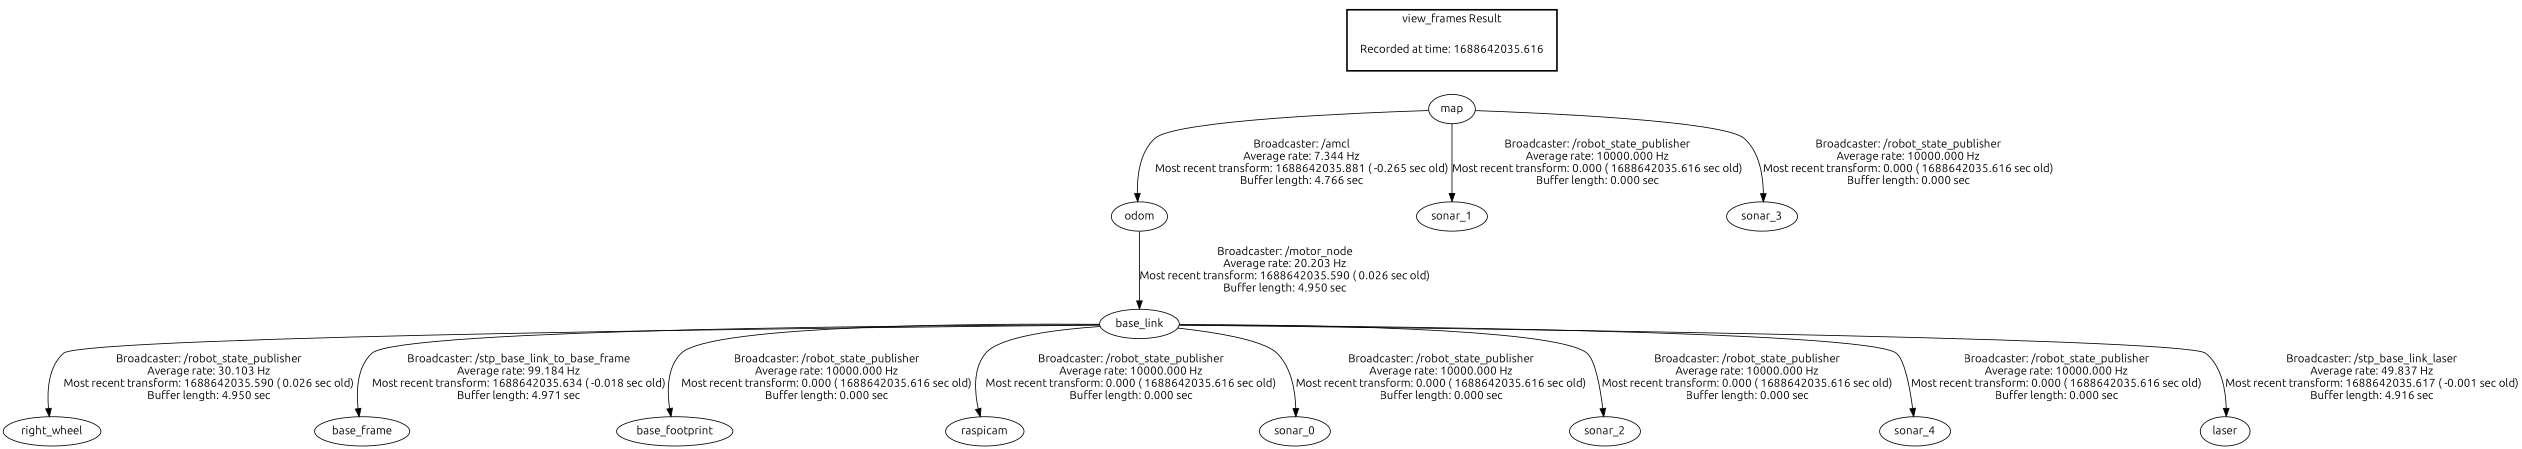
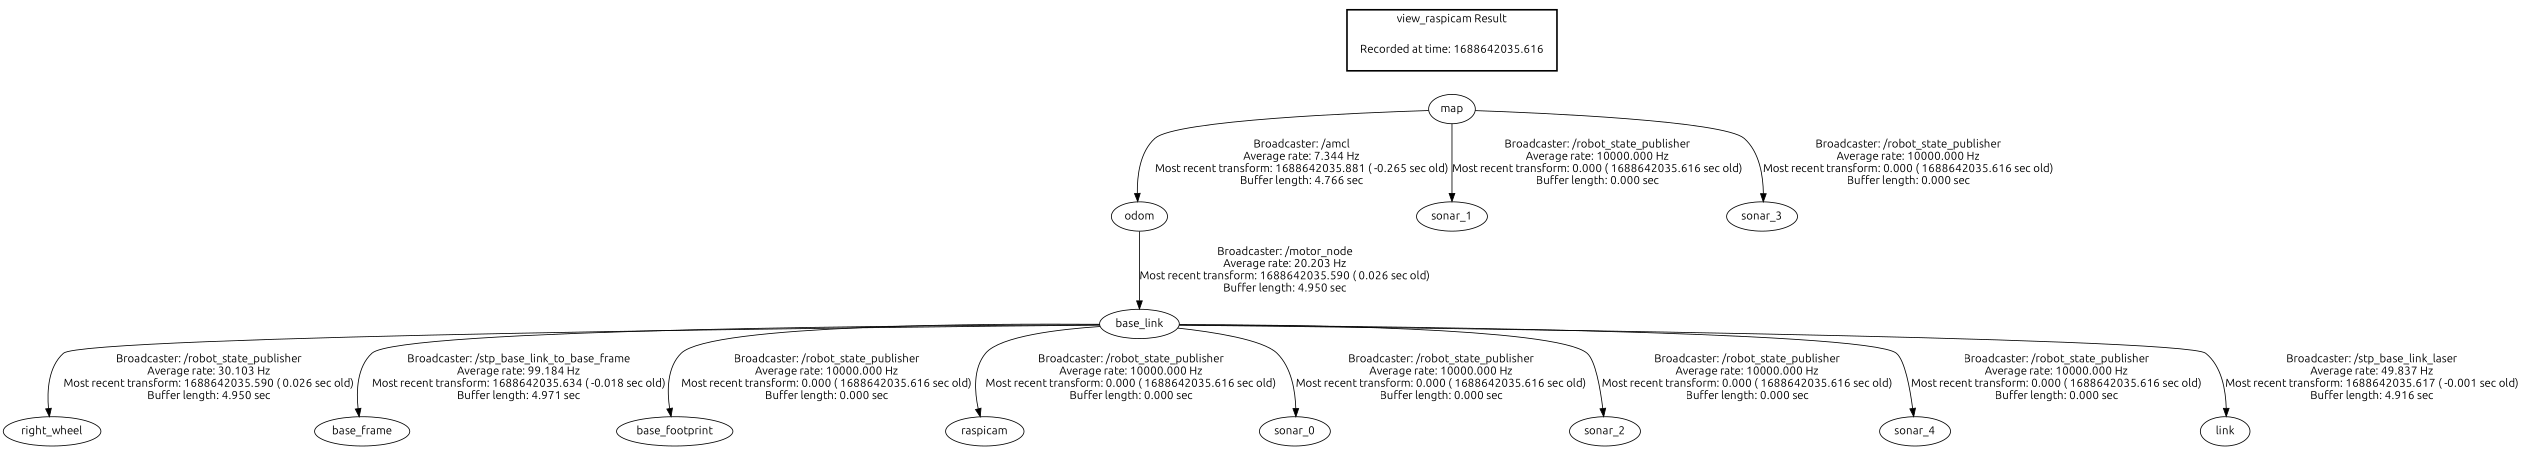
(1452, 19) -> (1452, 19)
(2225, 431) -> (2225, 431)
